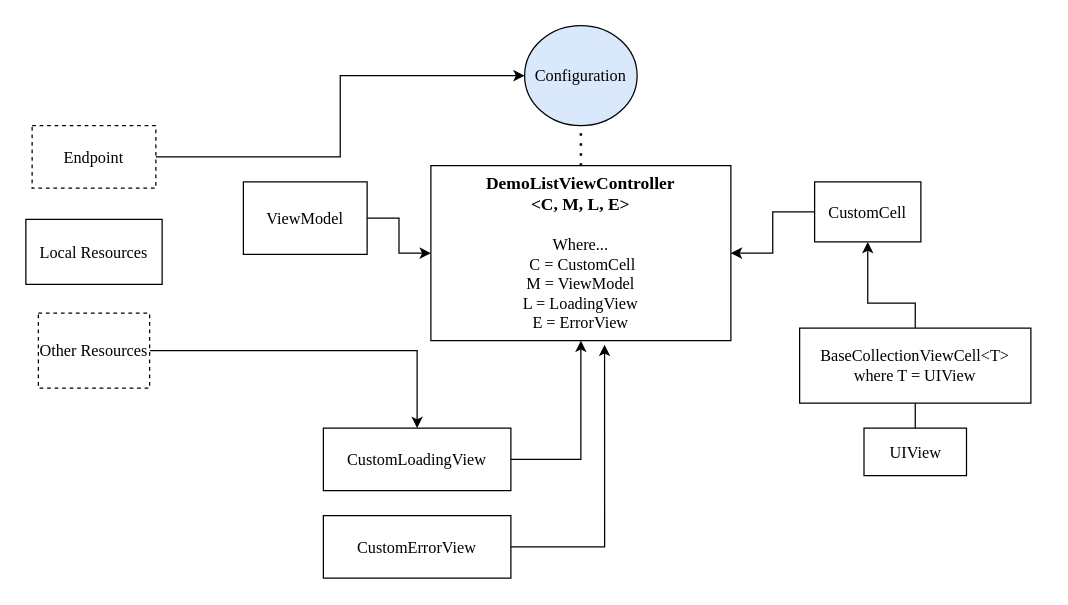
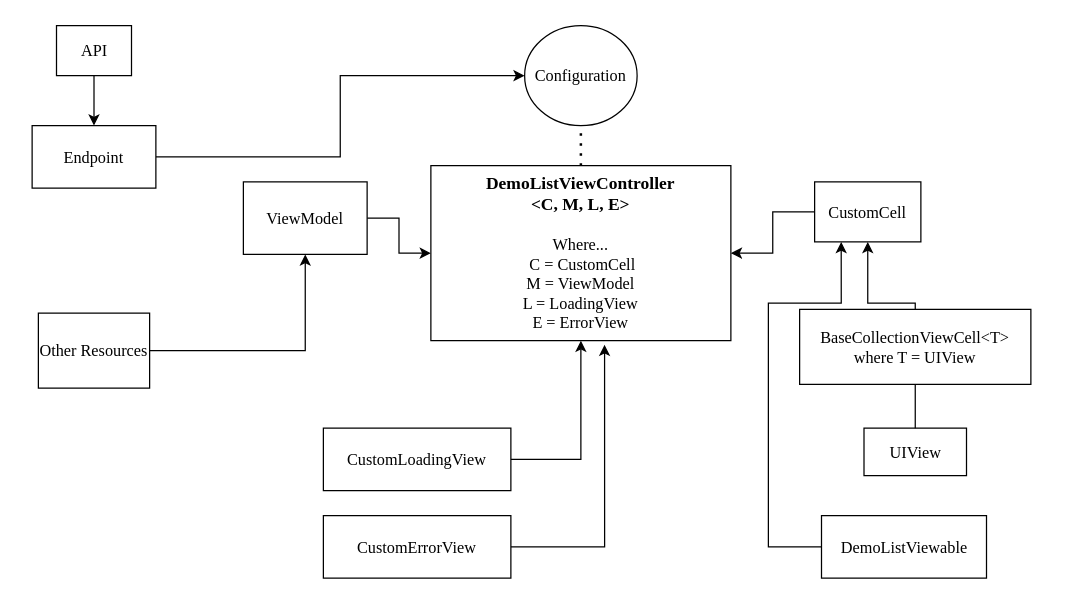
none -> (94, 51)
(581, 76) -> (581, 76)
none -> (94, 97)
(94, 157) -> (94, 157)
(94, 252) -> none
(94, 351) -> (94, 351)
(394, 351) -> (305, 307)
(915, 366) -> (915, 347)
none -> (768, 389)
none -> (904, 547)
